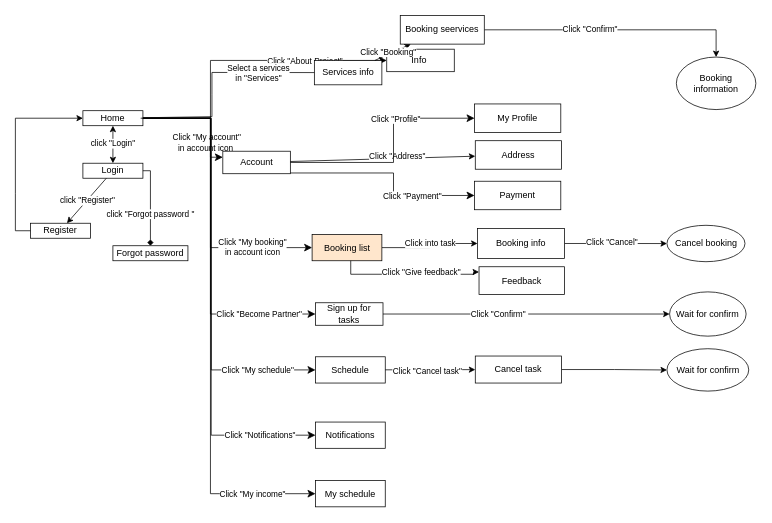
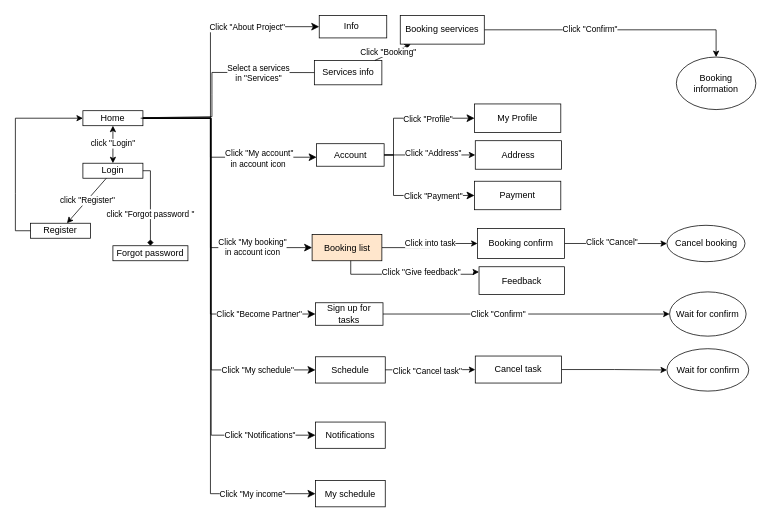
(420, 60) -> (353, 27)
(257, 162) -> (350, 155)
(521, 243) -> (521, 243)
